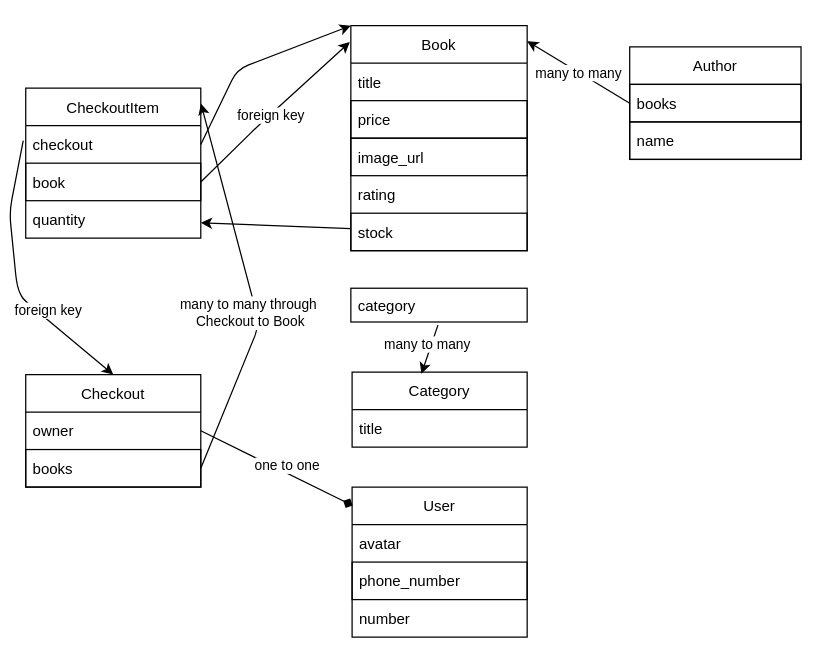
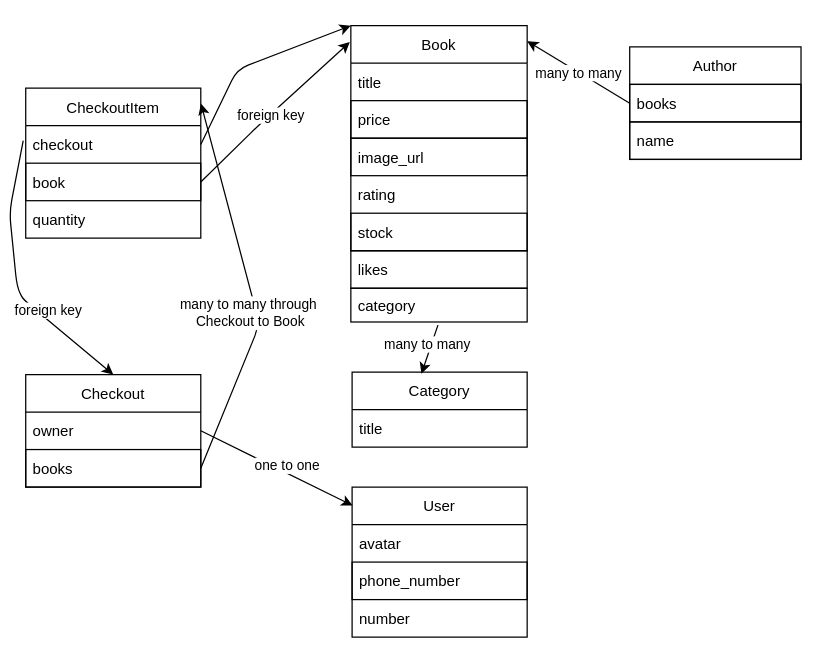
(279, 226) -> none
none -> (439, 269)
(343, 501) -> (343, 501)
